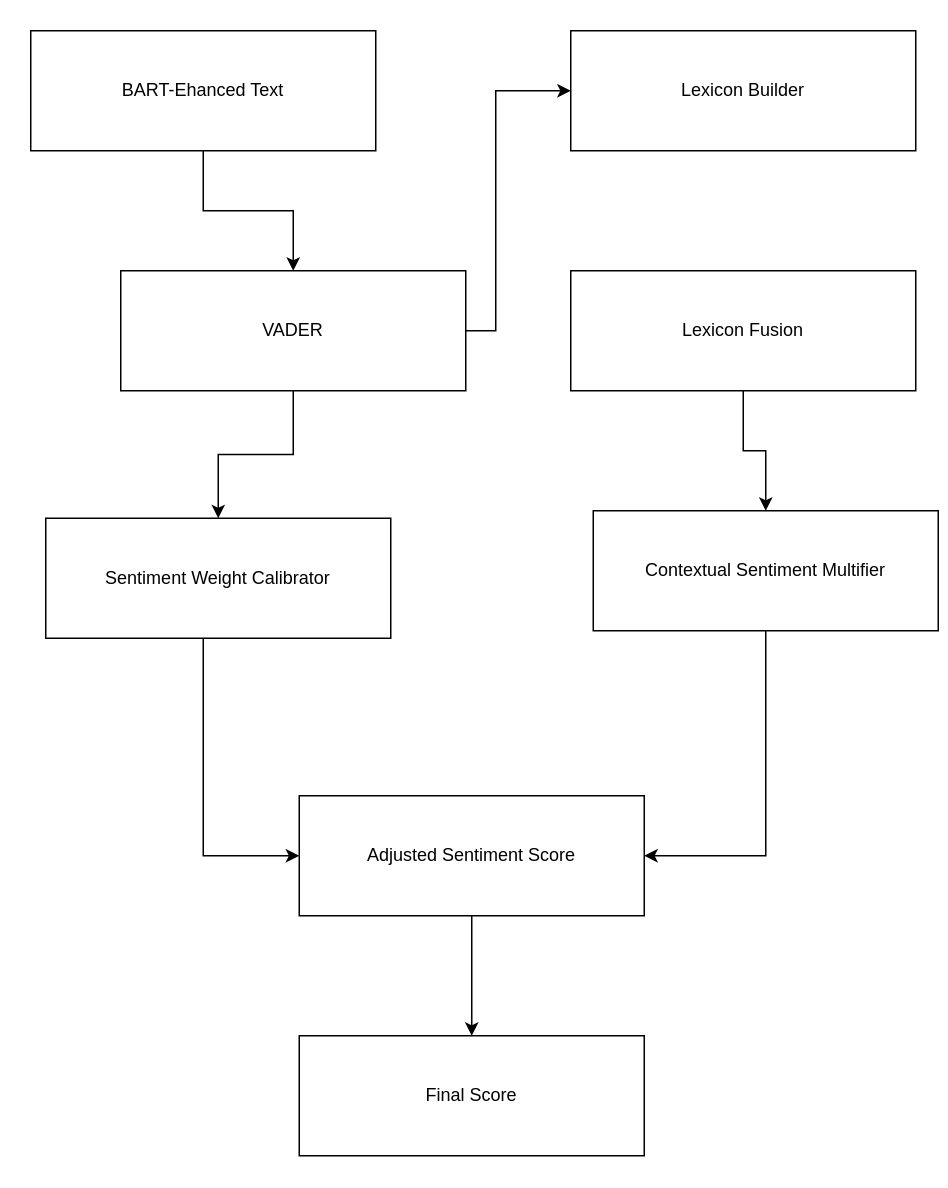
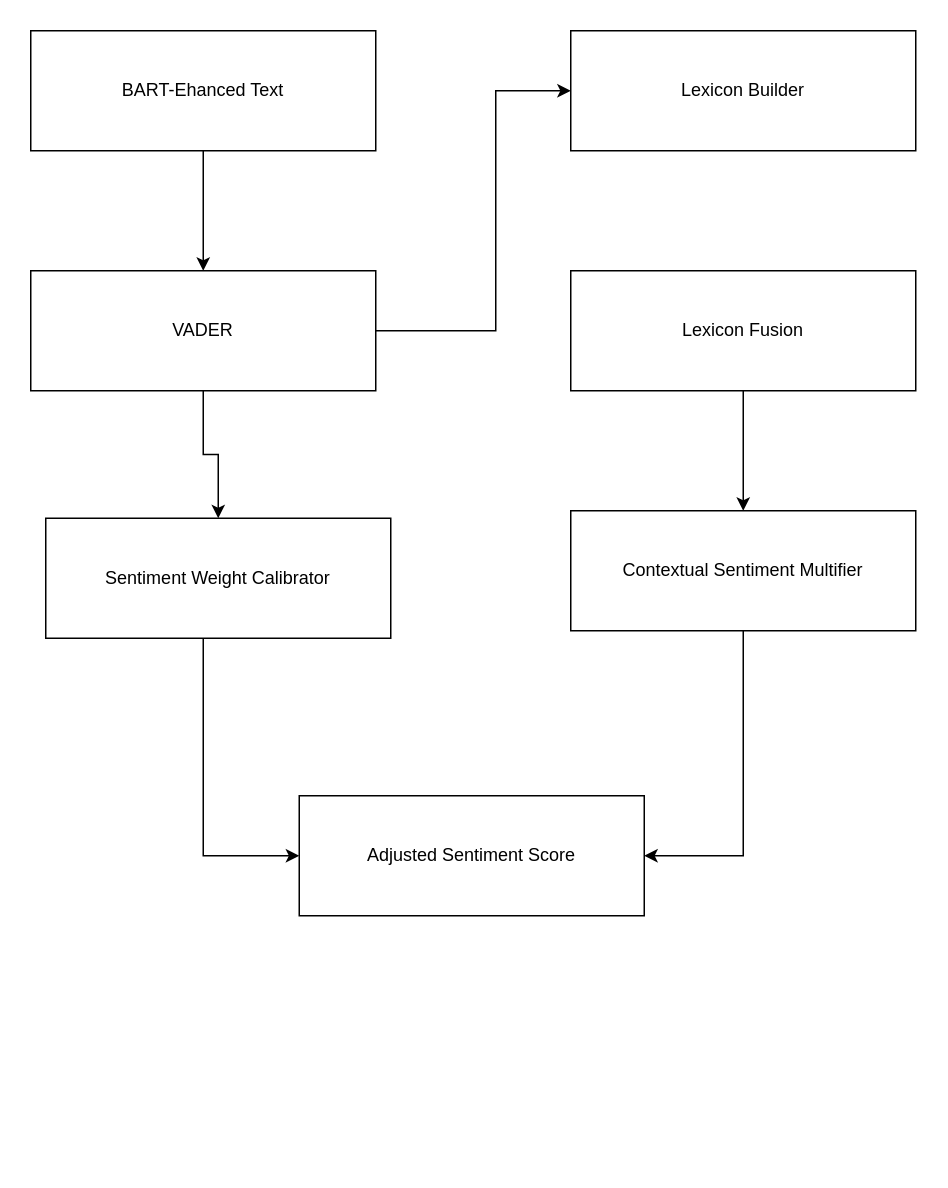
(293, 331) -> (203, 331)
(766, 571) -> (743, 571)
(472, 971) -> none
(472, 1096) -> none
